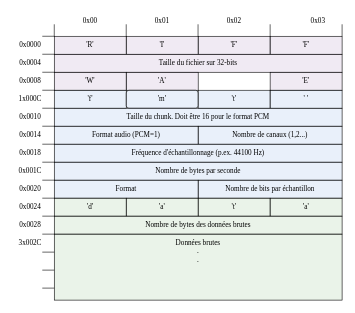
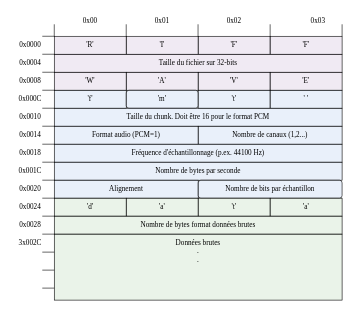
none -> (234, 81)
(30, 99) -> (30, 99)
(126, 189) -> (126, 189)
(270, 189) -> (270, 189)
(198, 225) -> (198, 225)
